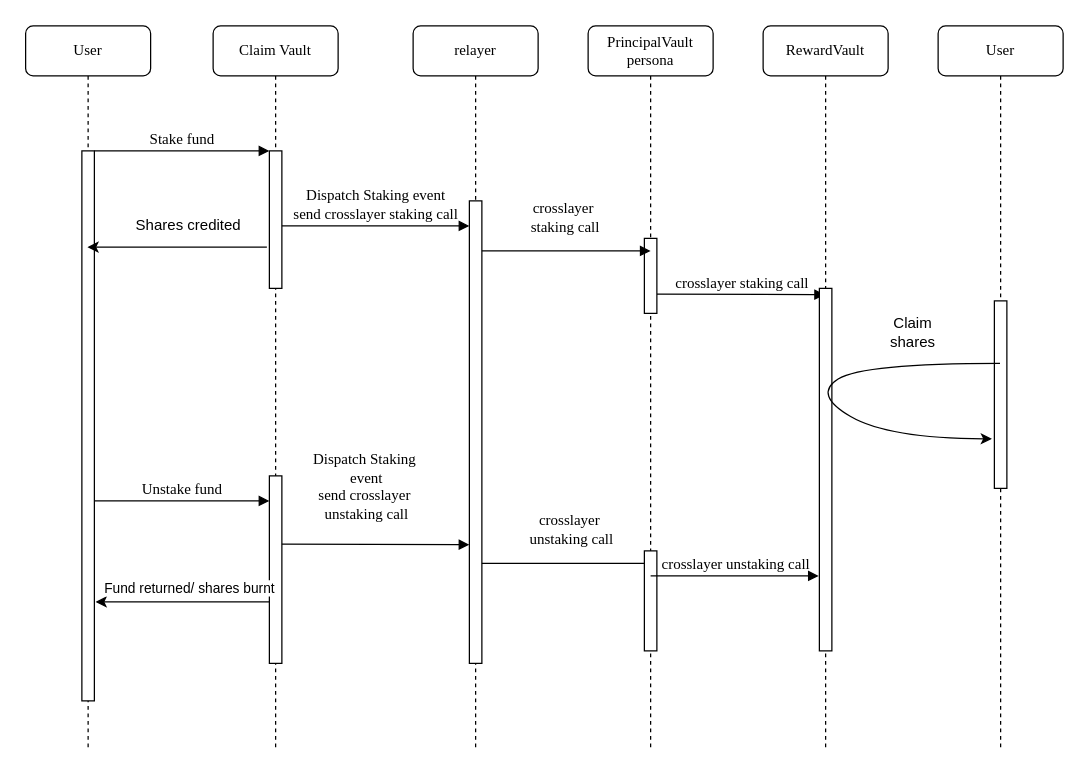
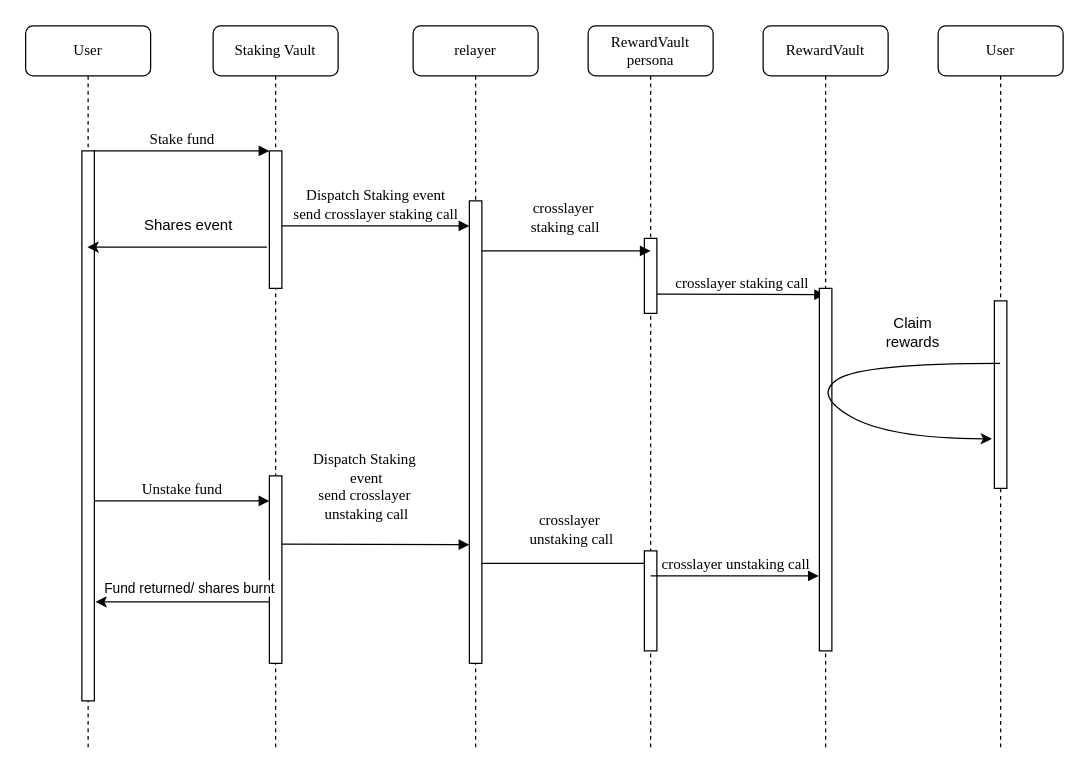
(276, 51) -> (276, 51)
(651, 51) -> (651, 51)
(189, 226) -> (189, 226)
(913, 332) -> (913, 332)
